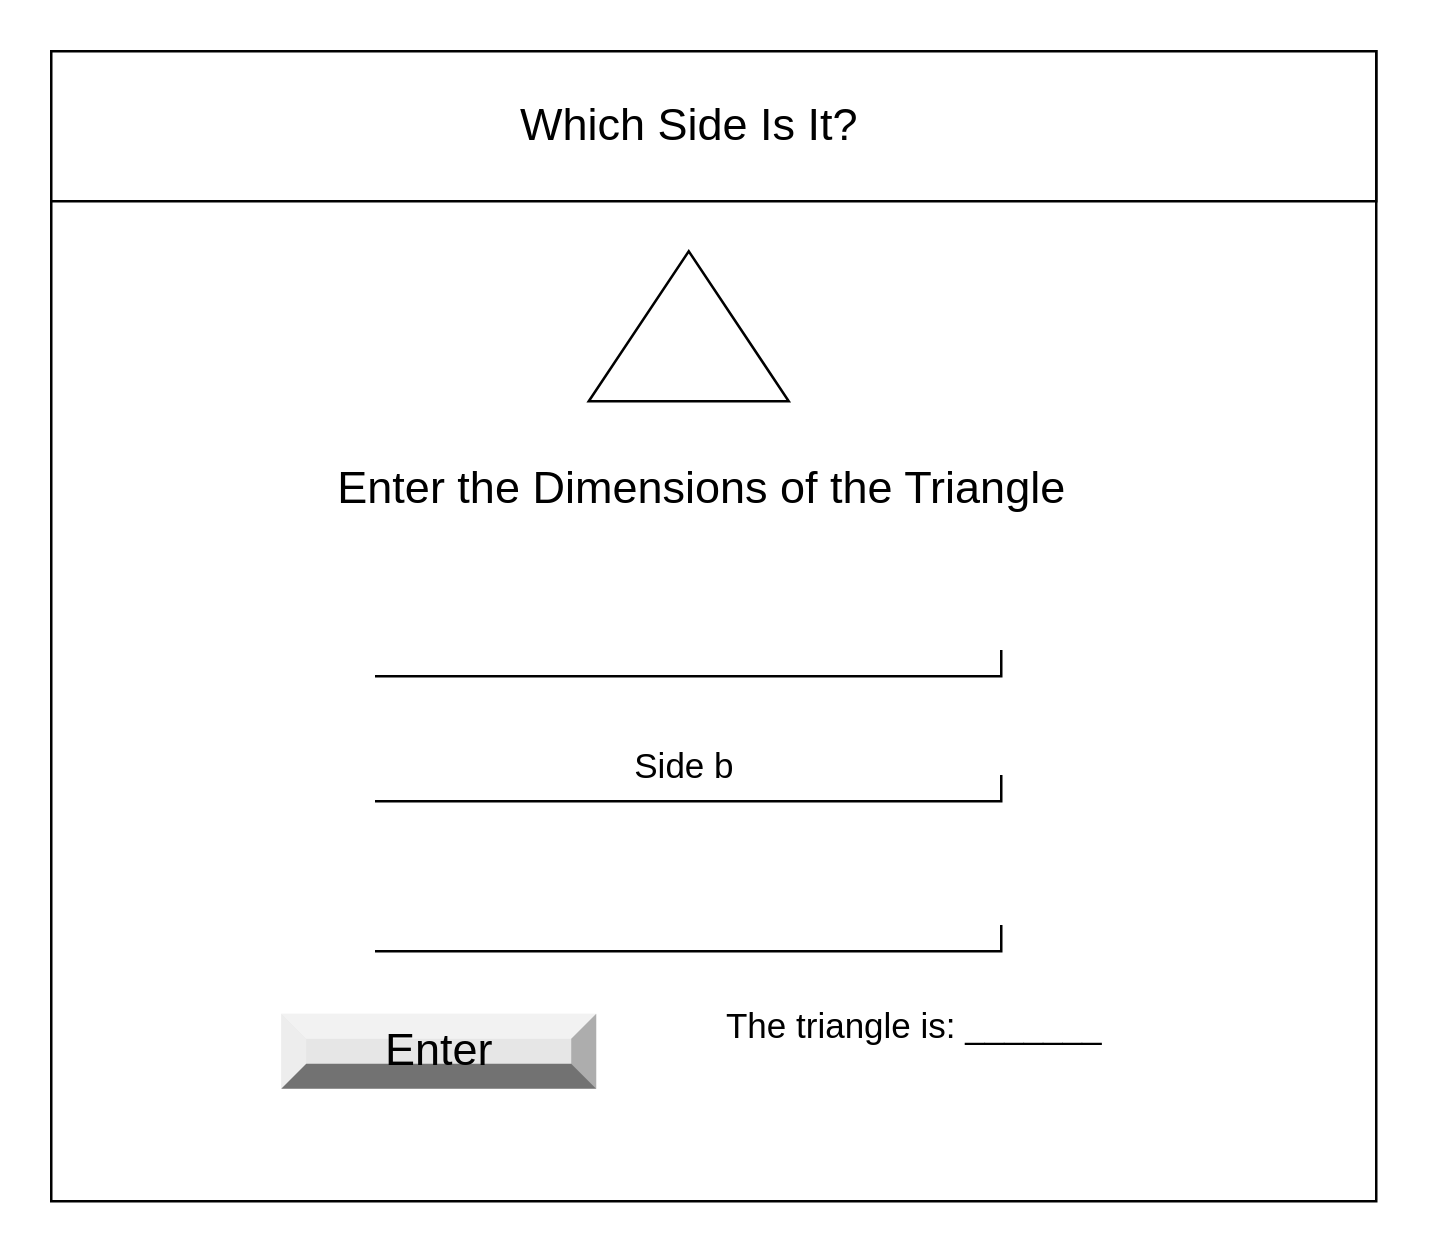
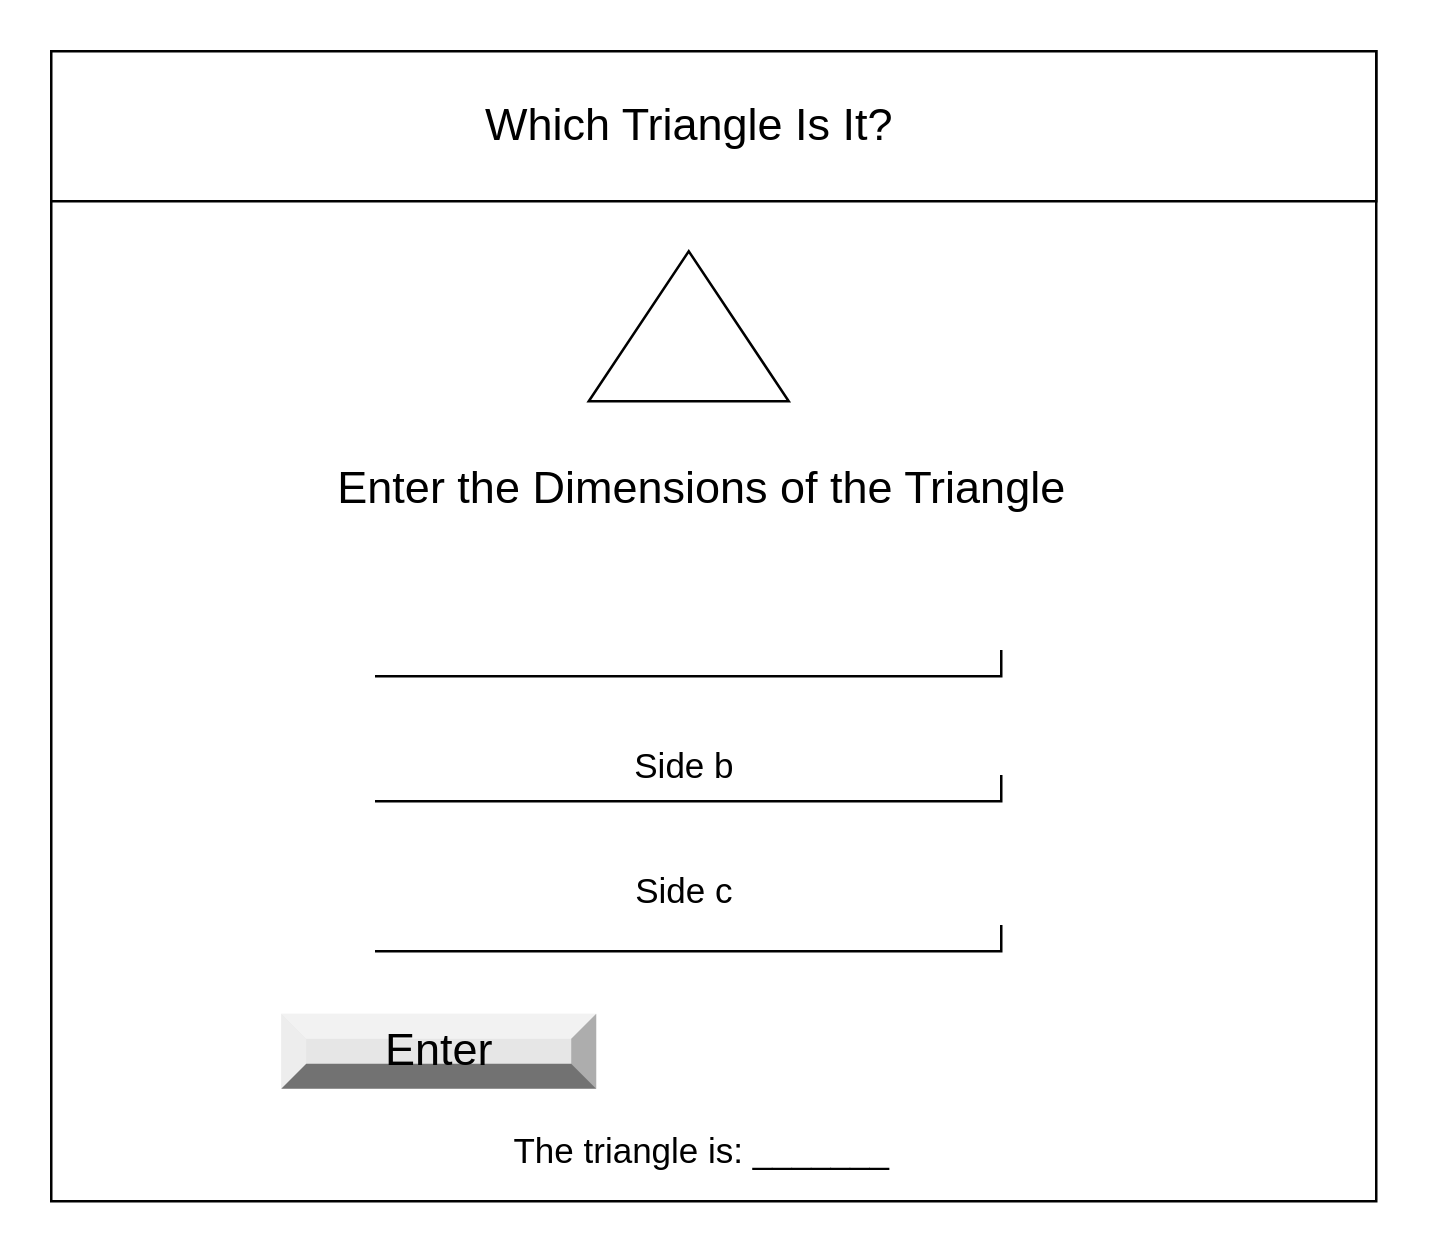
(690, 126) -> (690, 126)
none -> (689, 889)
(914, 1026) -> (701, 1151)
